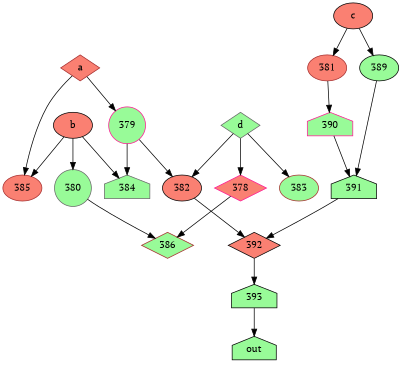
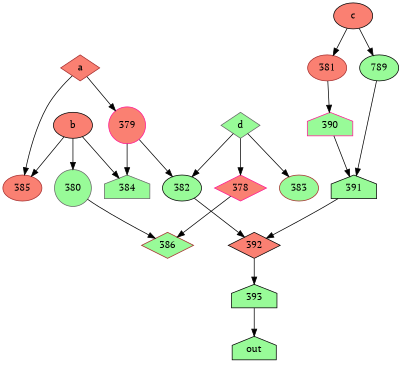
(379, 68) -> (379, 68)
(127, 125) -> (127, 125)
(182, 188) -> (182, 188)
